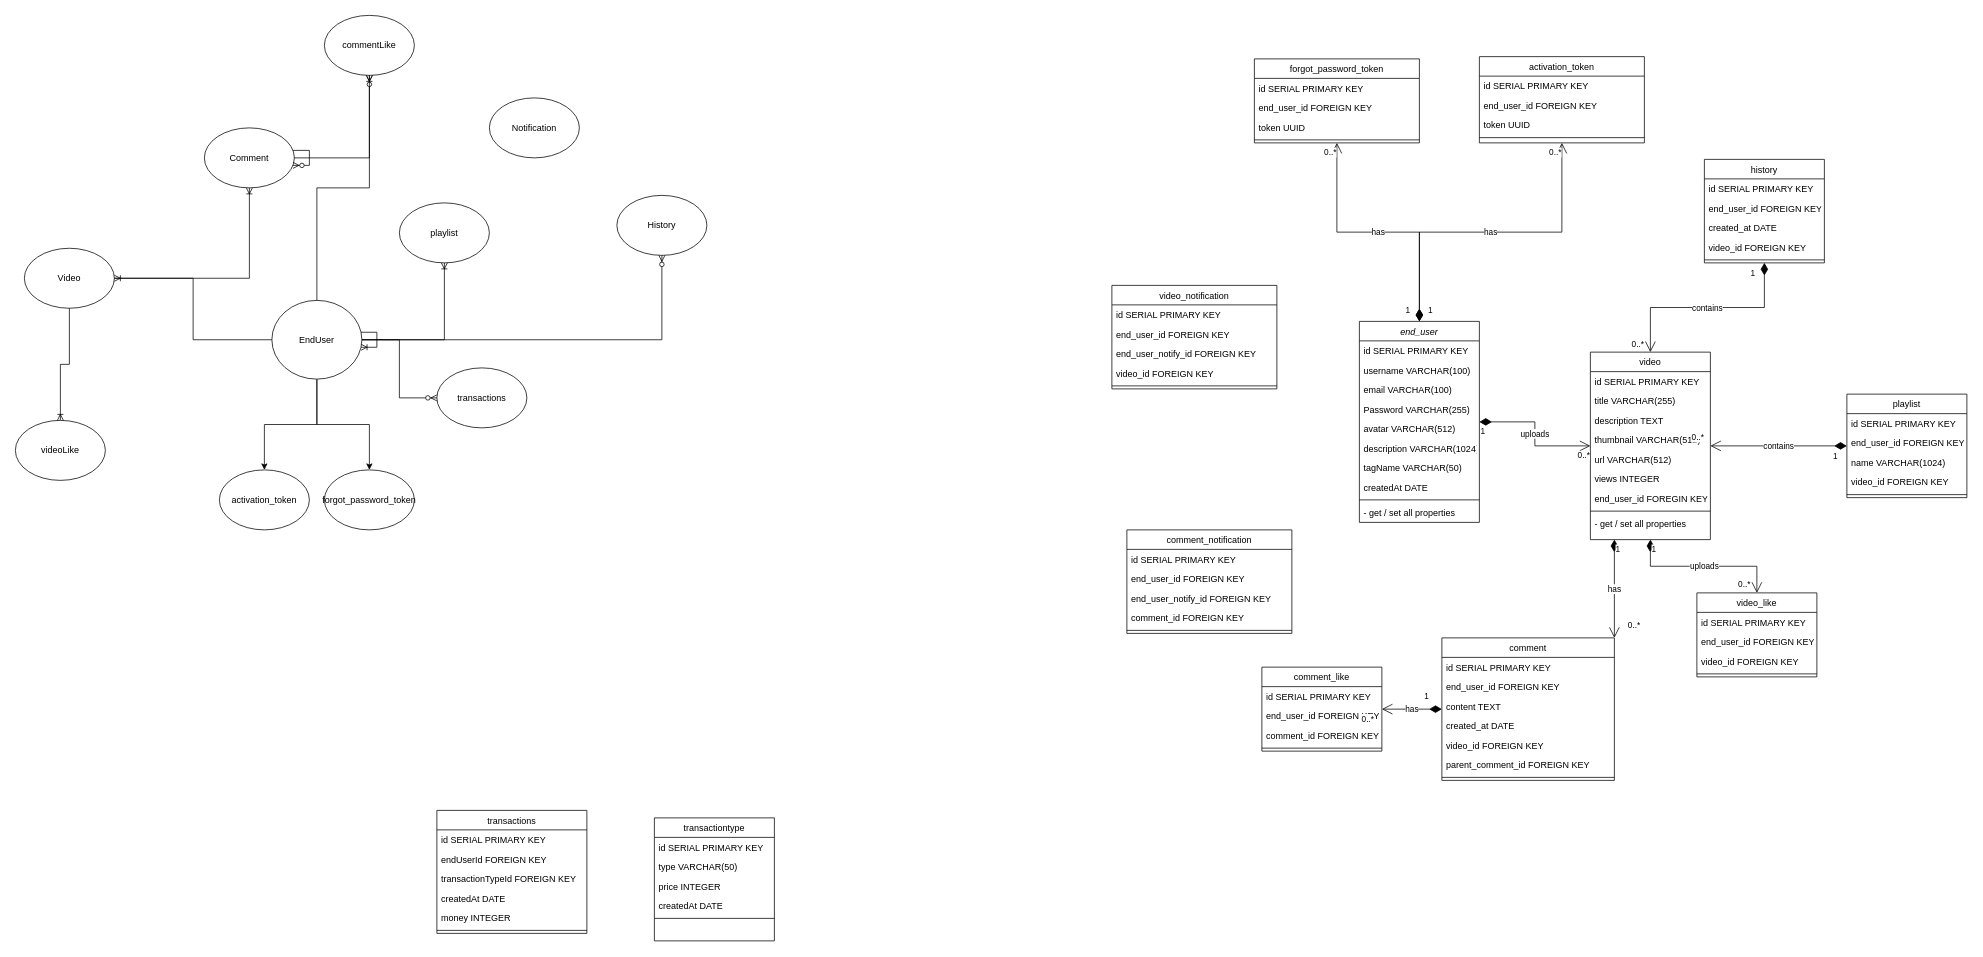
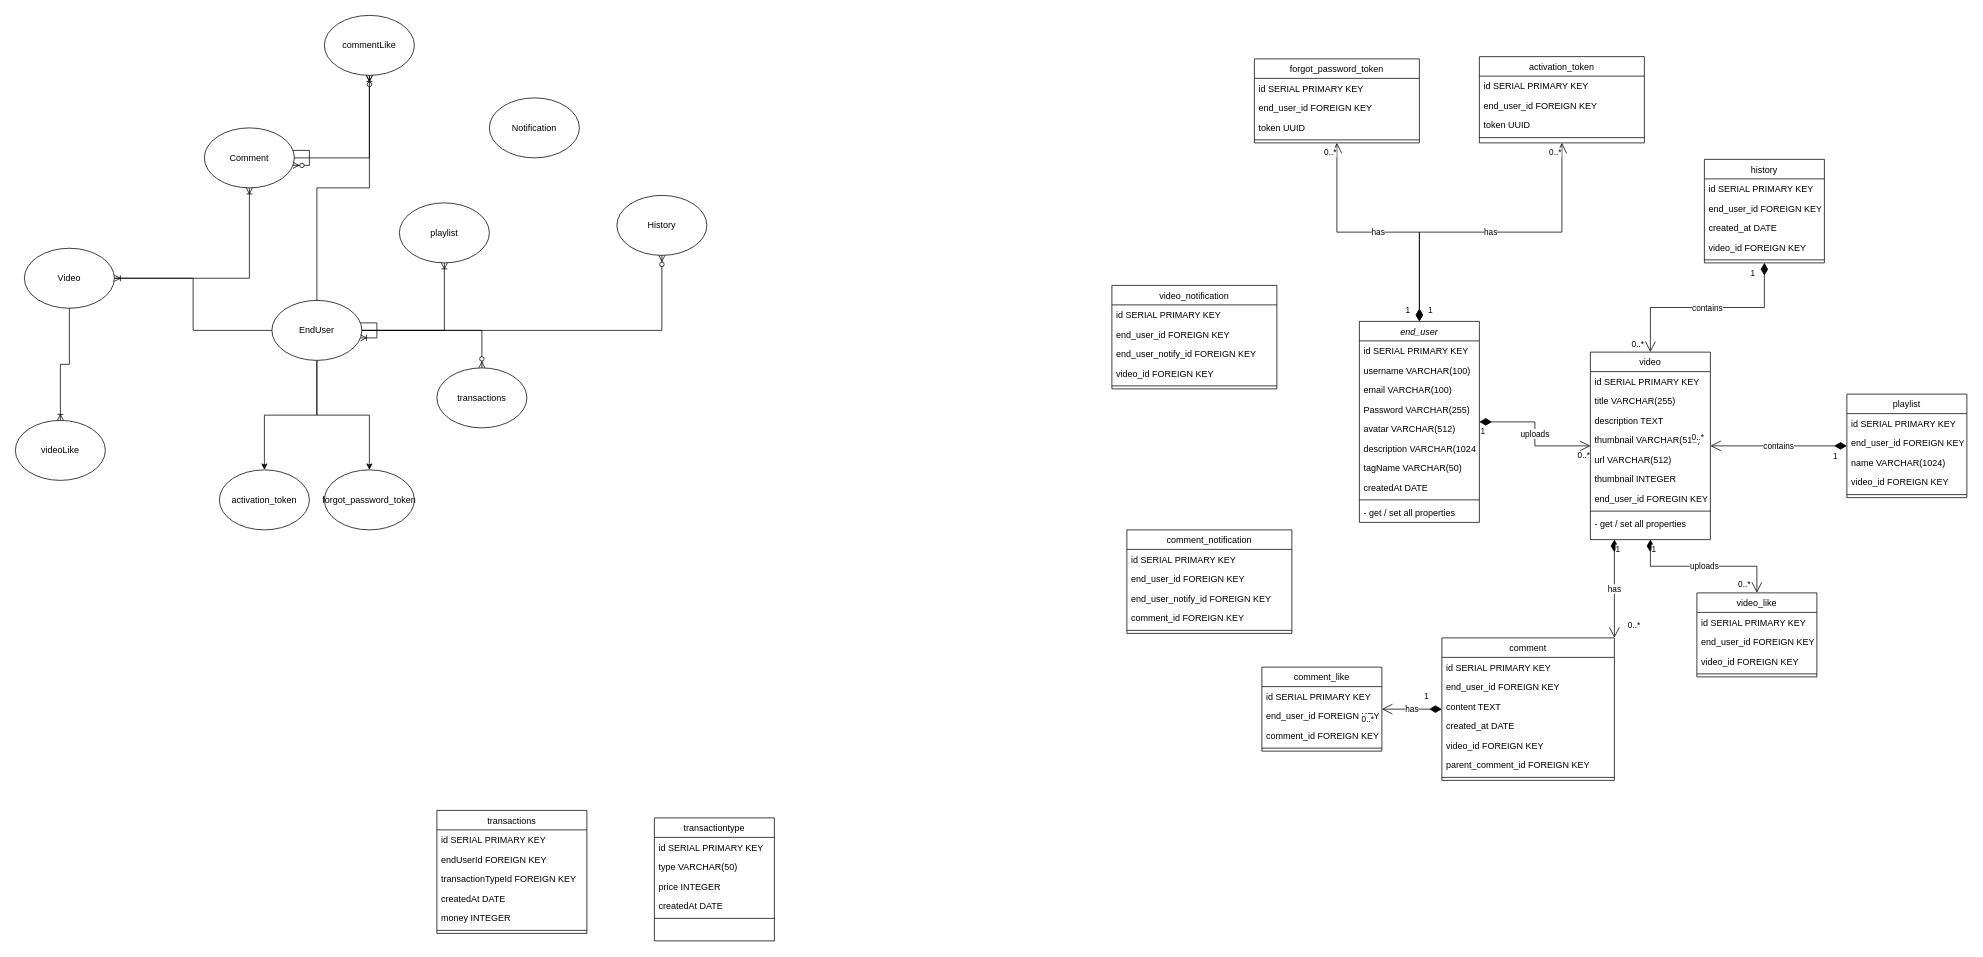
(317, 340) -> (317, 330)
(1625, 479) -> (1634, 479)
